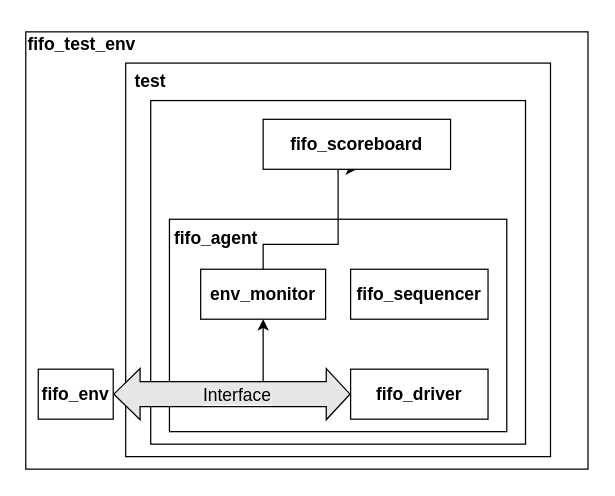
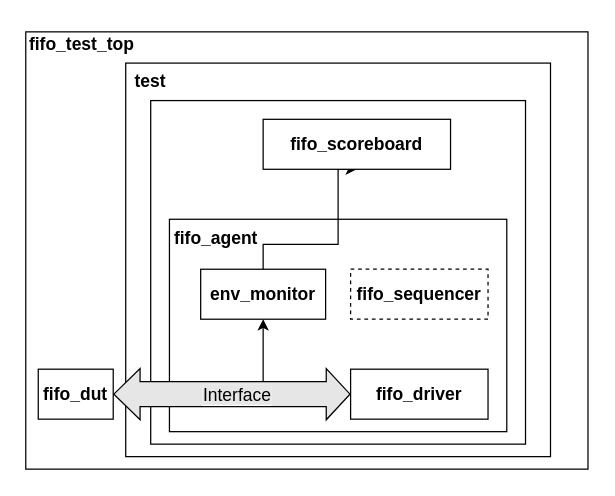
(82, 44) -> (82, 44)
(419, 294) -> (419, 294)
(76, 394) -> (76, 394)
